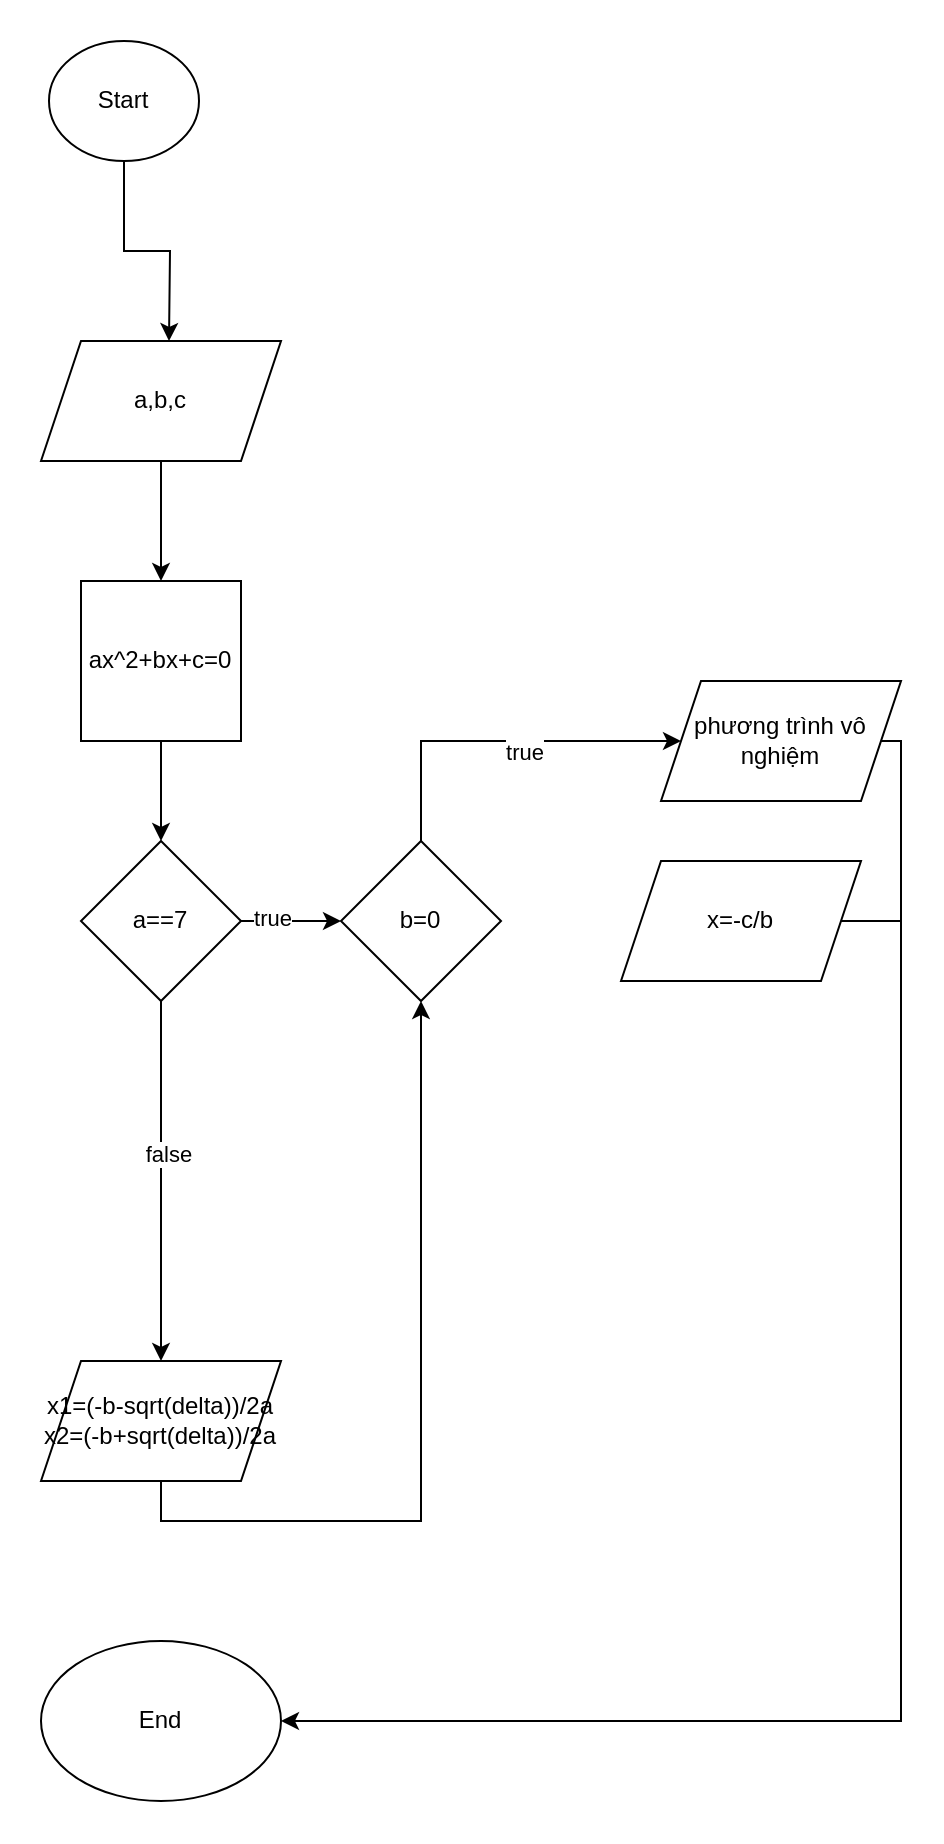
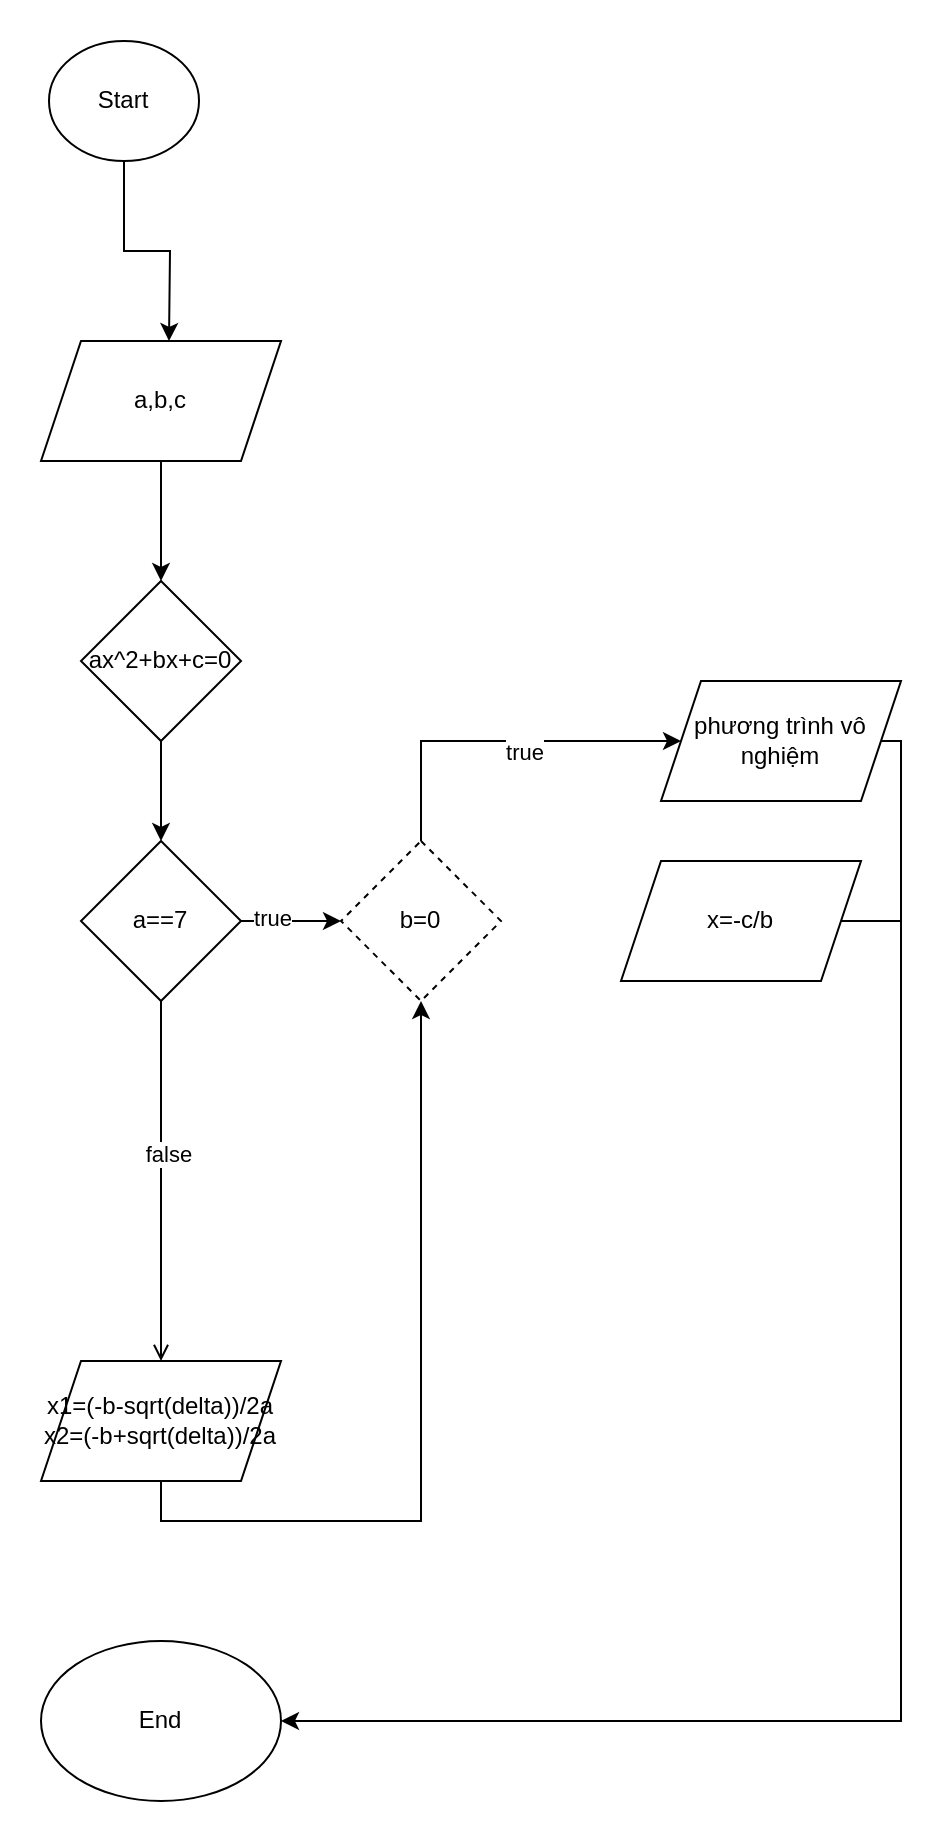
(161, 661) -> (161, 661)
(421, 921) -> (421, 921)
(161, 1346) -> (161, 1349)
